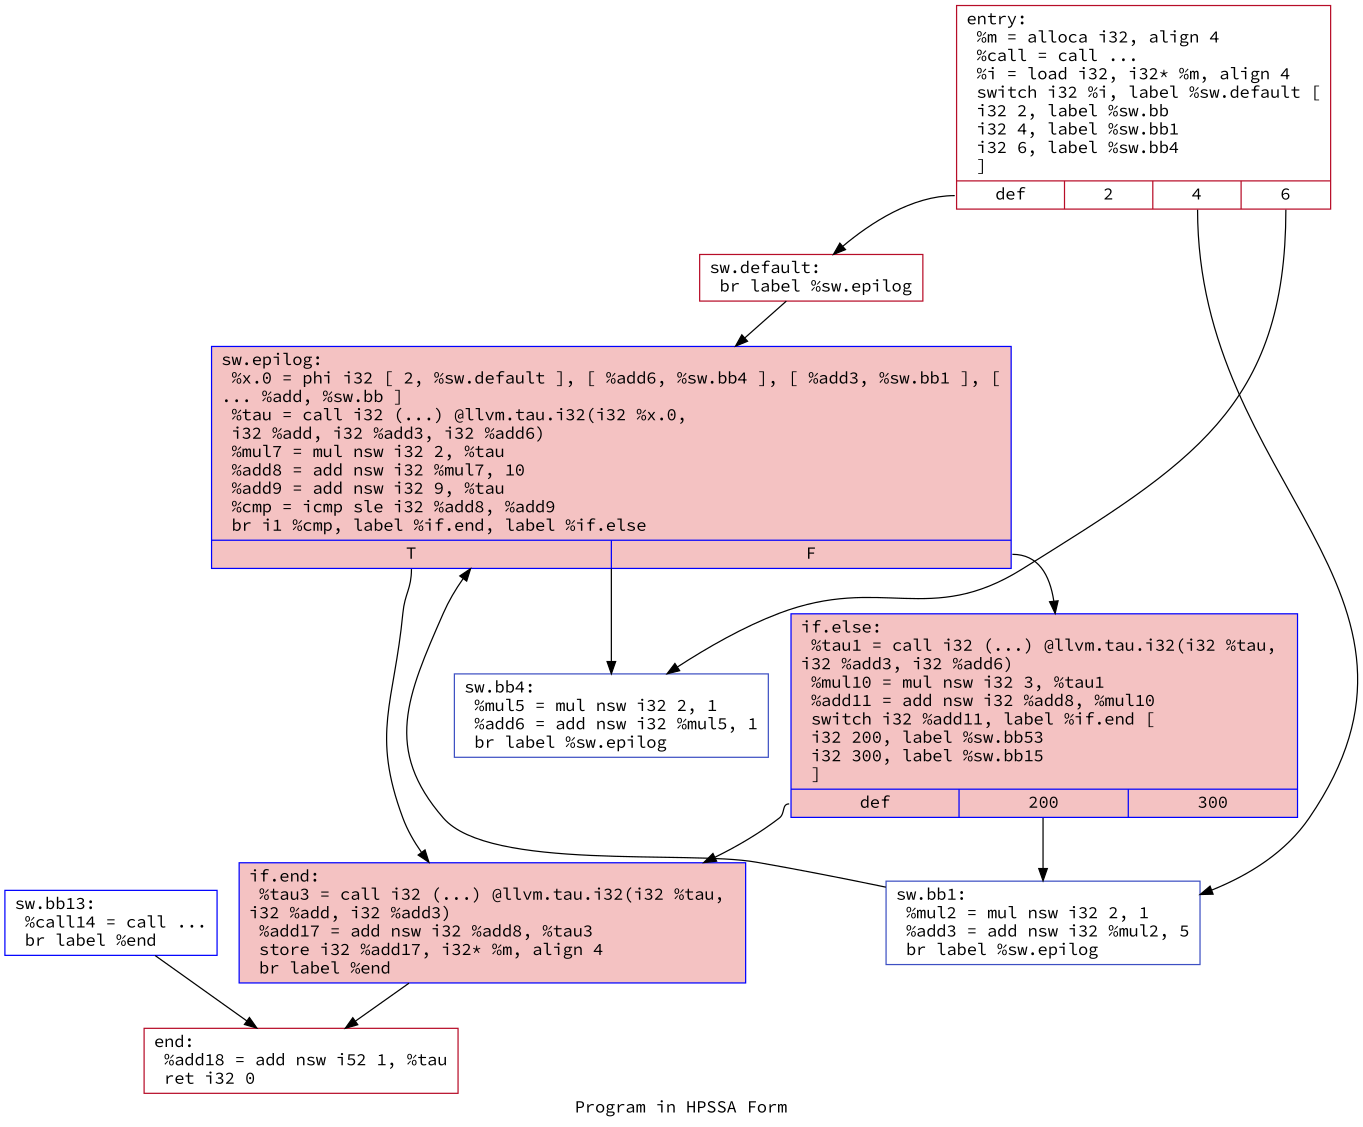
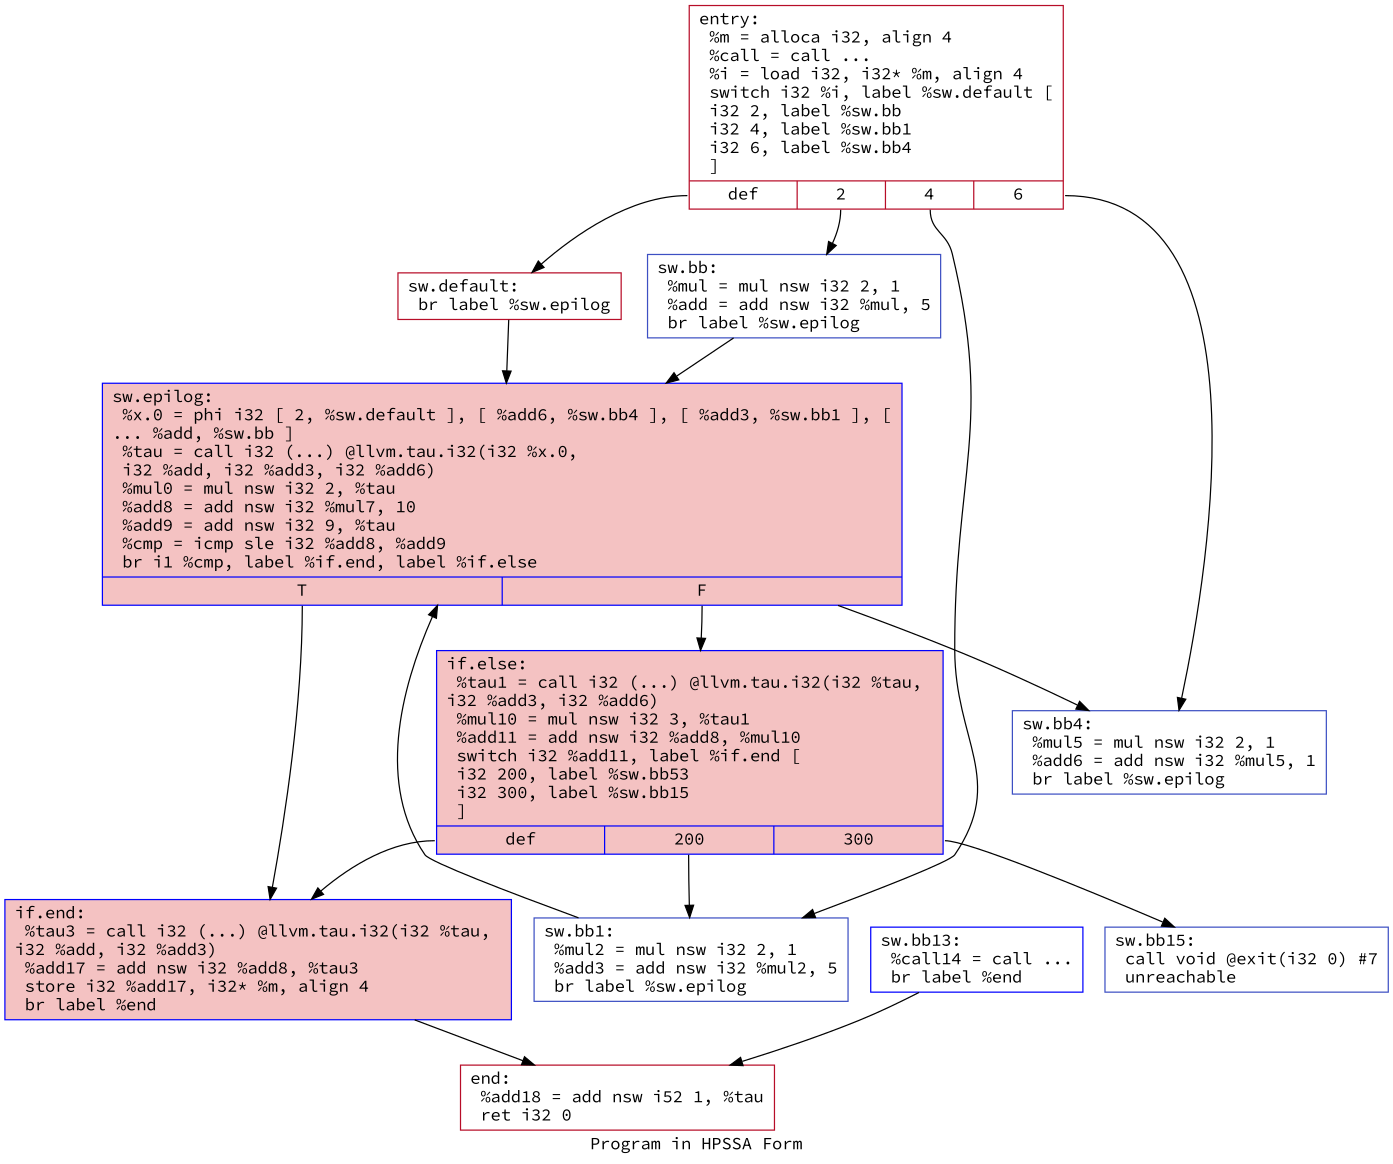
none -> (794, 296)
(364, 452) -> (254, 489)
none -> (1247, 960)
